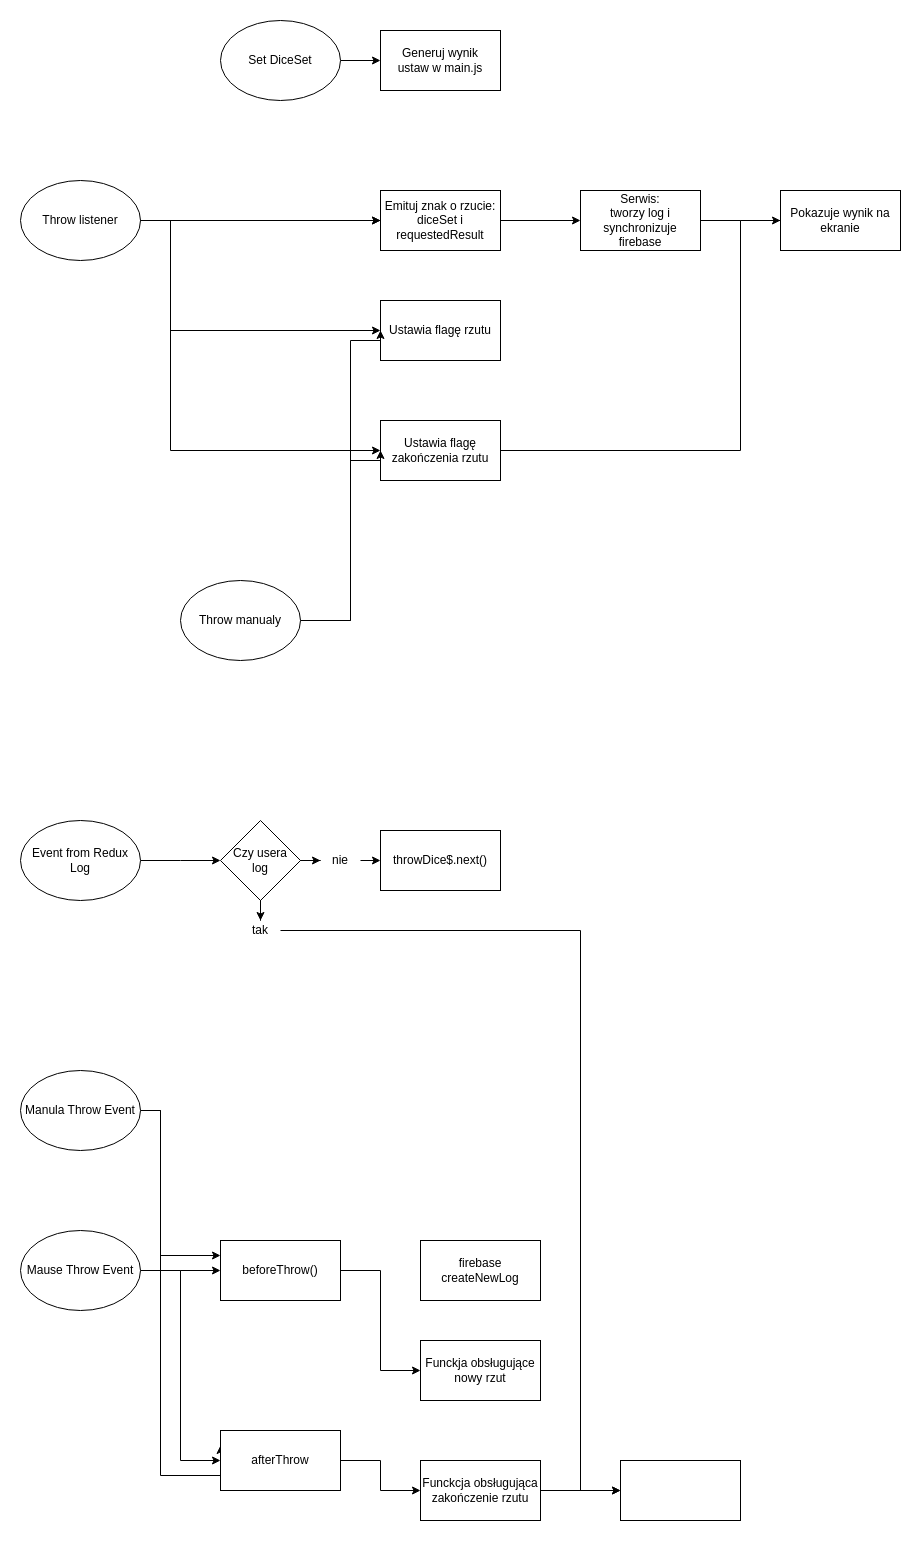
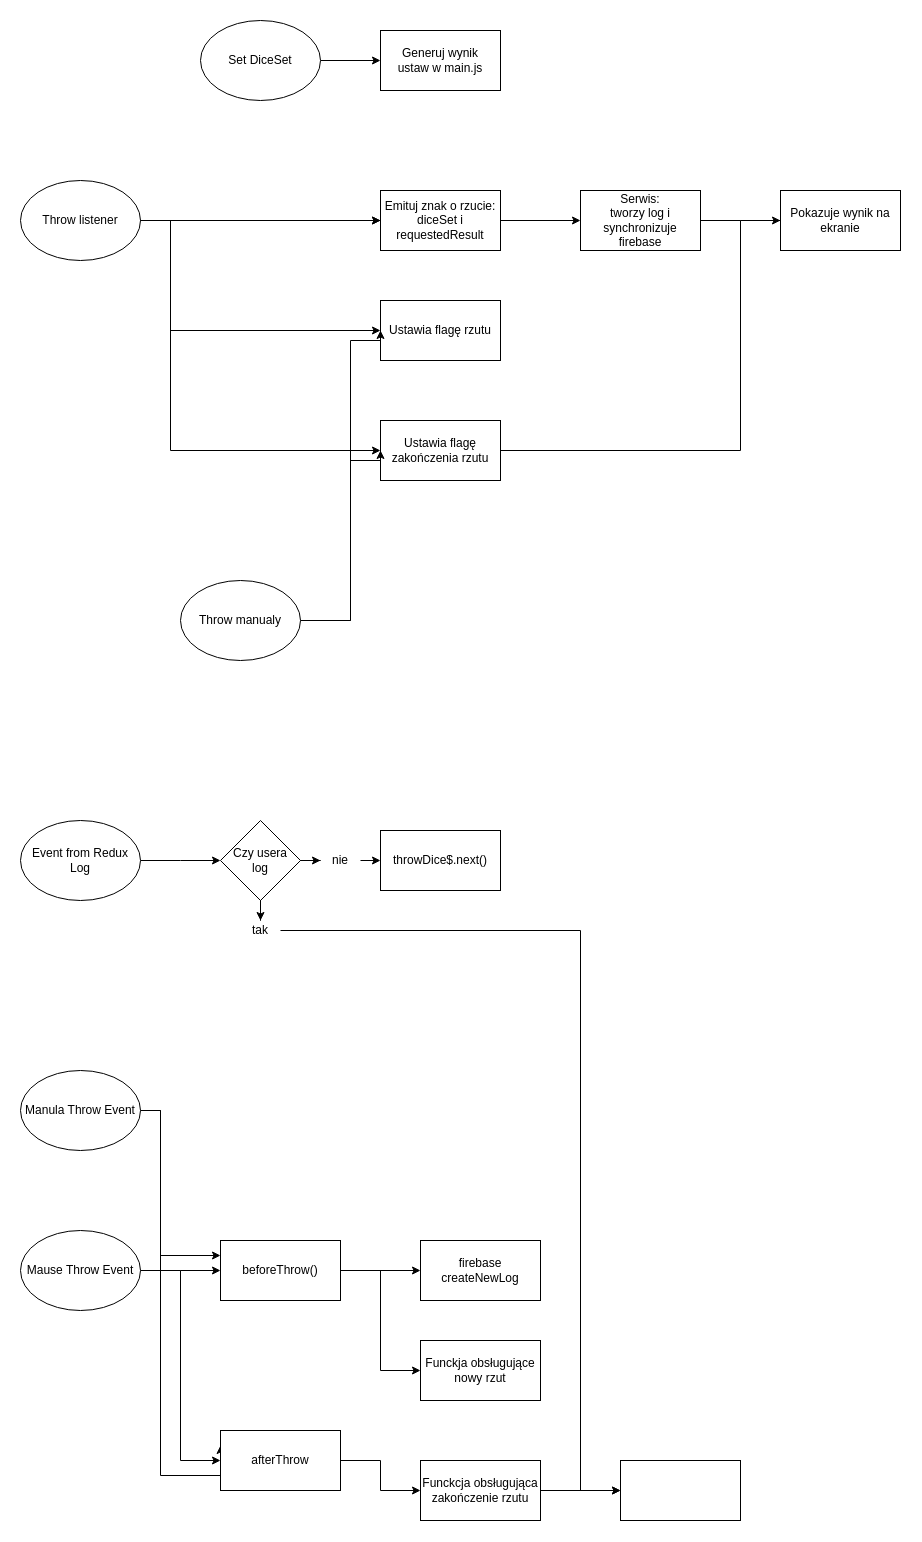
(281, 61) -> (261, 61)
none -> (398, 1271)
